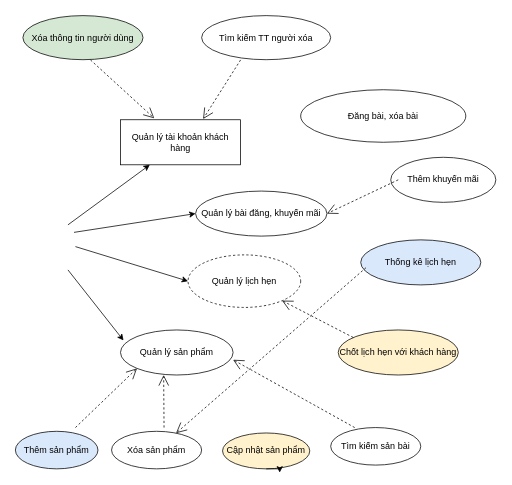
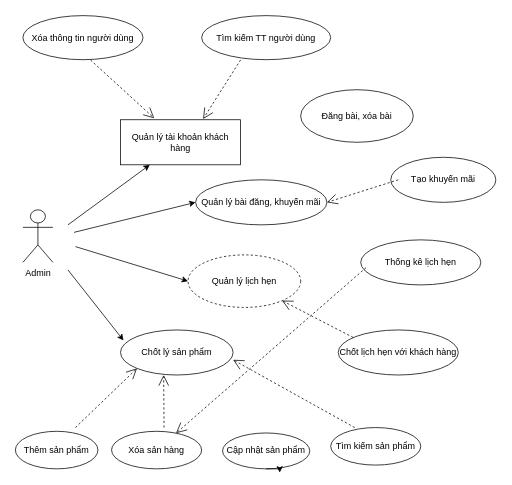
(83, 38) -> (83, 38)
(266, 38) -> (266, 38)
(383, 116) -> (357, 116)
(443, 180) -> (443, 180)
(261, 213) -> (261, 202)
none -> (38, 236)
(420, 262) -> (420, 262)
(177, 352) -> (177, 352)
(398, 352) -> (398, 352)
(375, 446) -> (375, 446)
(57, 450) -> (57, 450)
(156, 450) -> (156, 450)
(266, 450) -> (266, 450)
